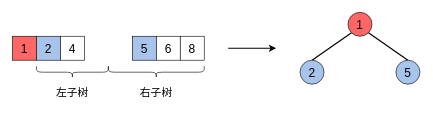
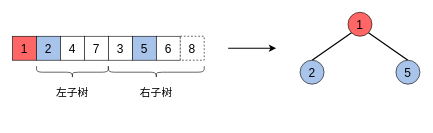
none -> (96, 48)
none -> (120, 48)
(192, 48) -> (192, 48)
